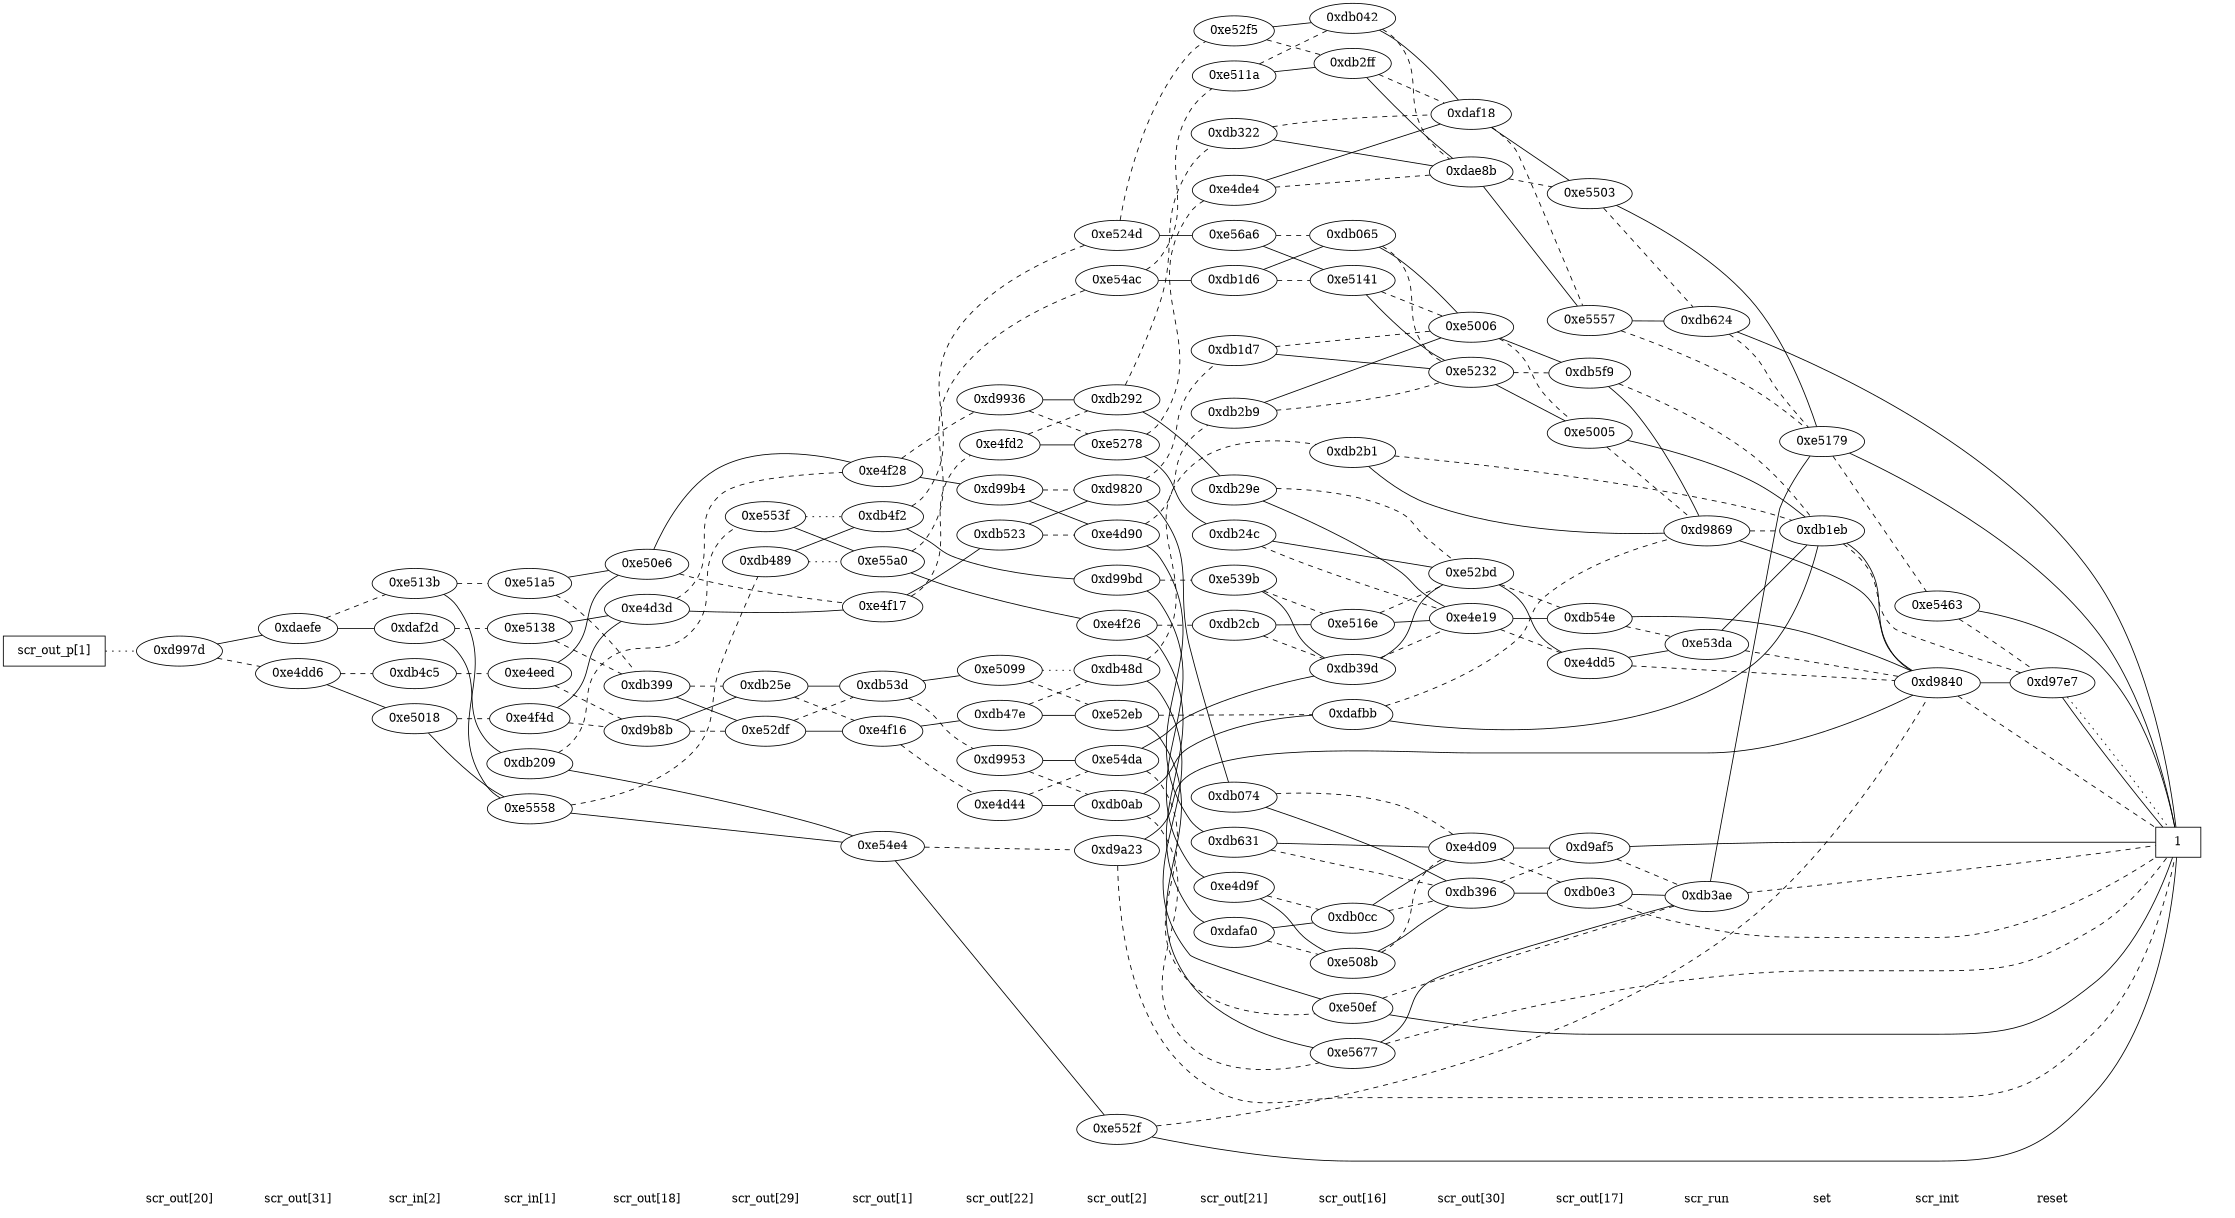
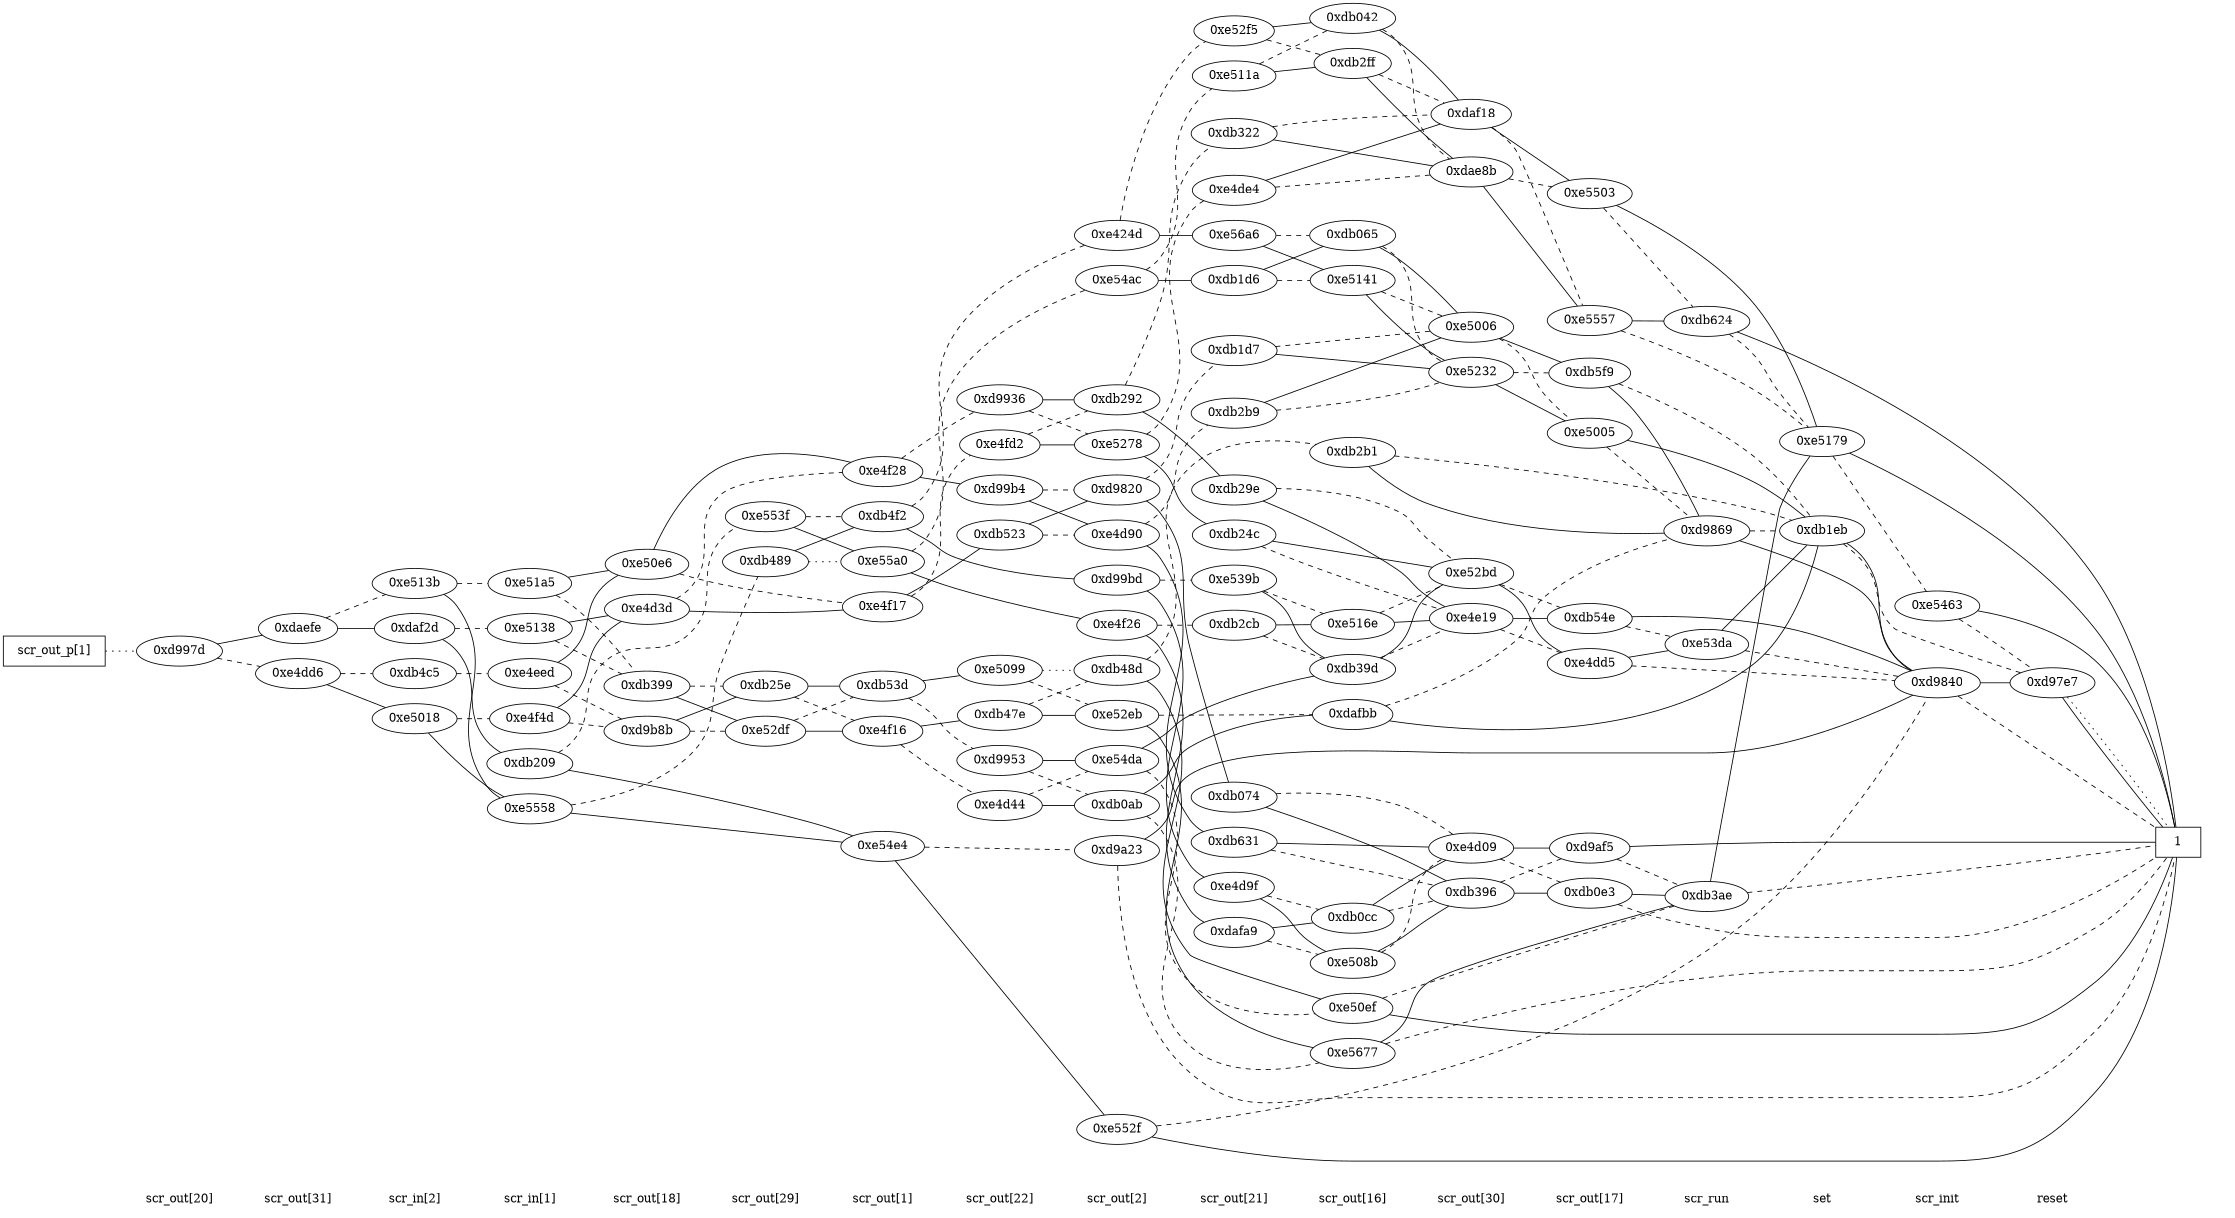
(1117, 235) -> (1117, 235)
(824, 517) -> (824, 517)
(1234, 932) -> (1234, 932)
